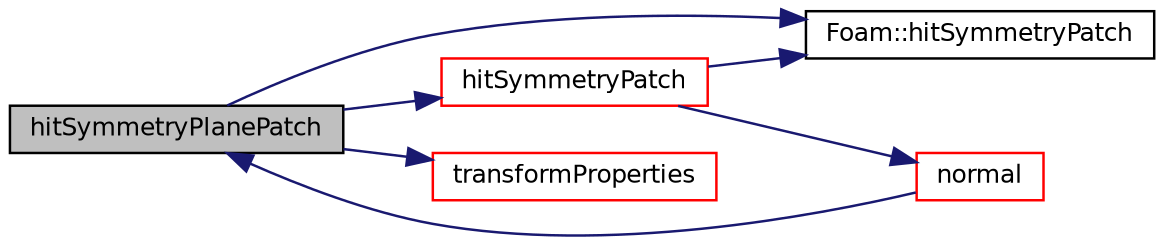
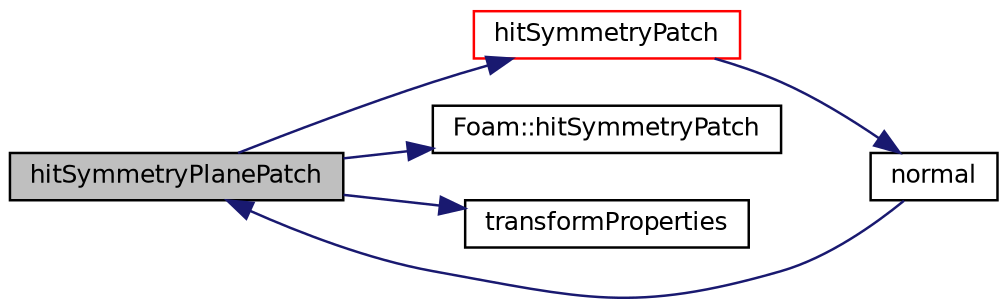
(744, 62) -> none
(575, 177) -> (607, 224)
(980, 177) -> (934, 177)
